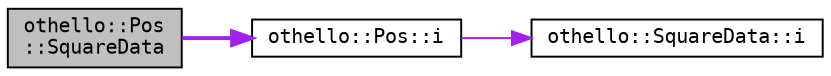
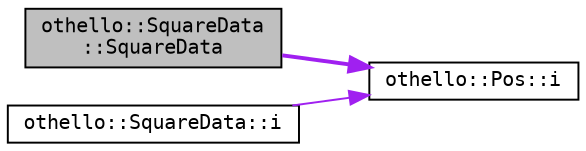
(95, 38) -> (153, 38)
(486, 38) -> (321, 102)
